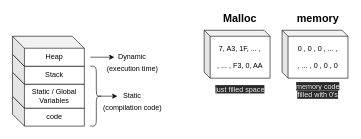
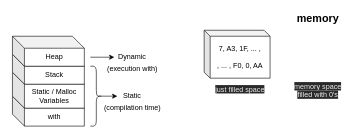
(240, 18) -> none
(315, 54) -> none
(240, 57) -> (240, 57)
(133, 69) -> (133, 69)
(318, 91) -> (318, 91)
(54, 96) -> (54, 96)
(133, 108) -> (133, 108)
(54, 117) -> (54, 117)
